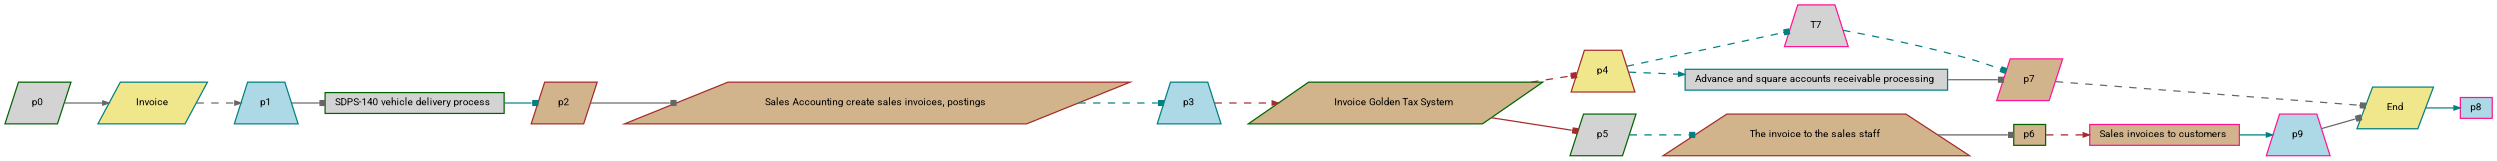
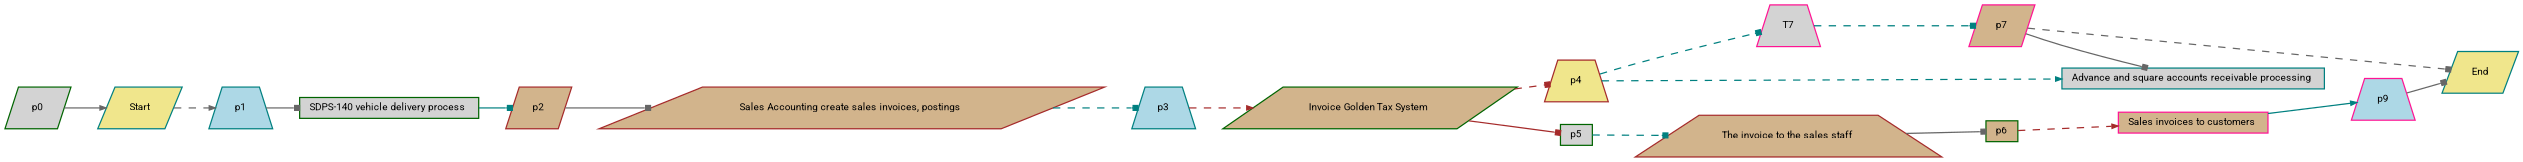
(1973, 80) -> (2083, 51)
(153, 103) -> (140, 108)
(2476, 108) -> none
(1603, 135) -> (1576, 135)
